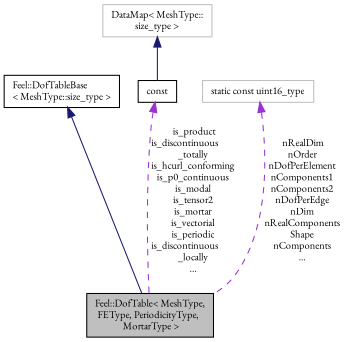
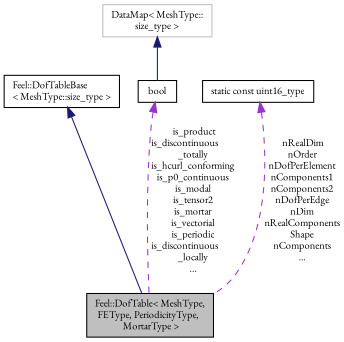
(157, 91) -> (157, 91)
(258, 91) -> (258, 91)
